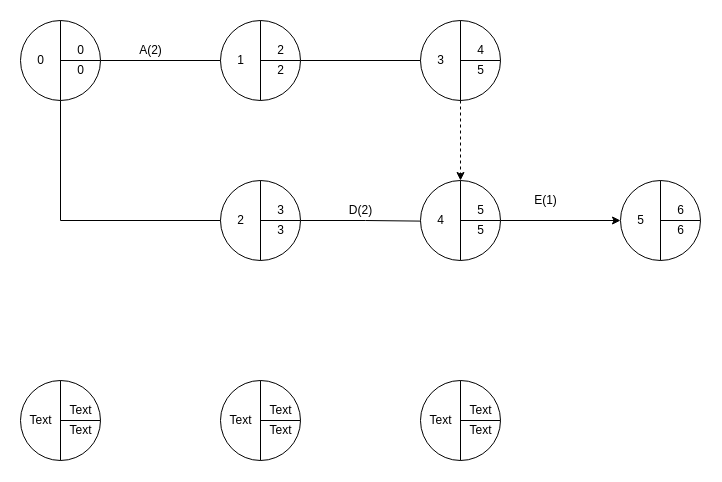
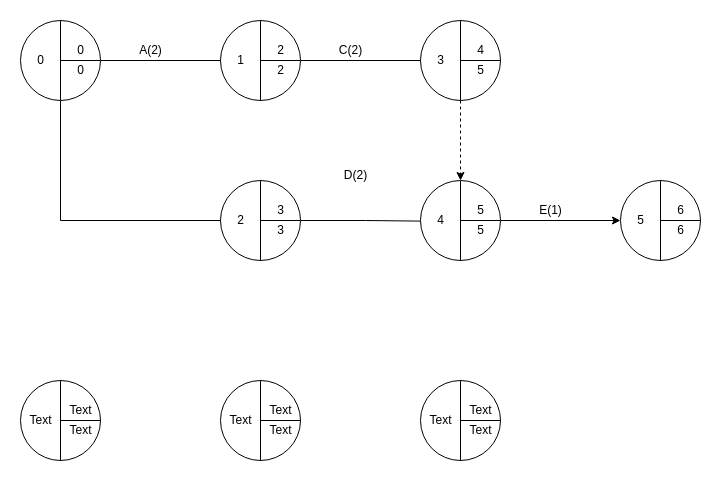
none -> (351, 51)
(546, 201) -> (551, 211)
(361, 211) -> (356, 176)
